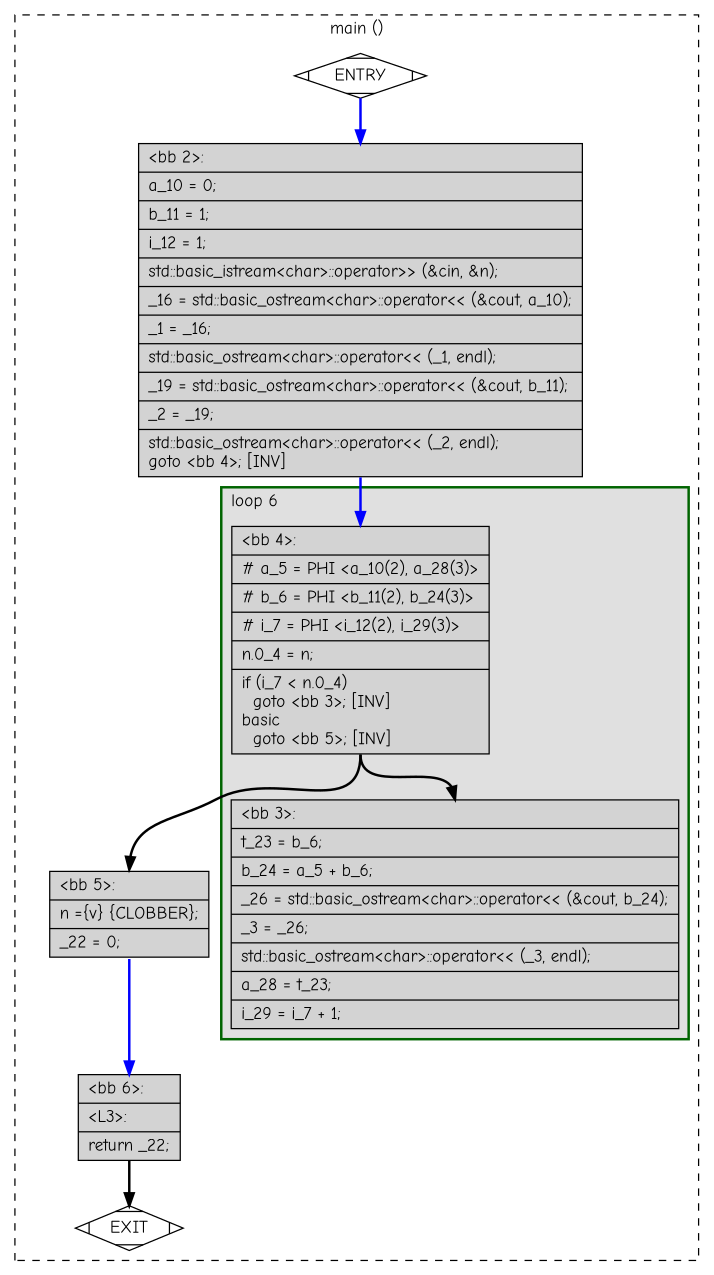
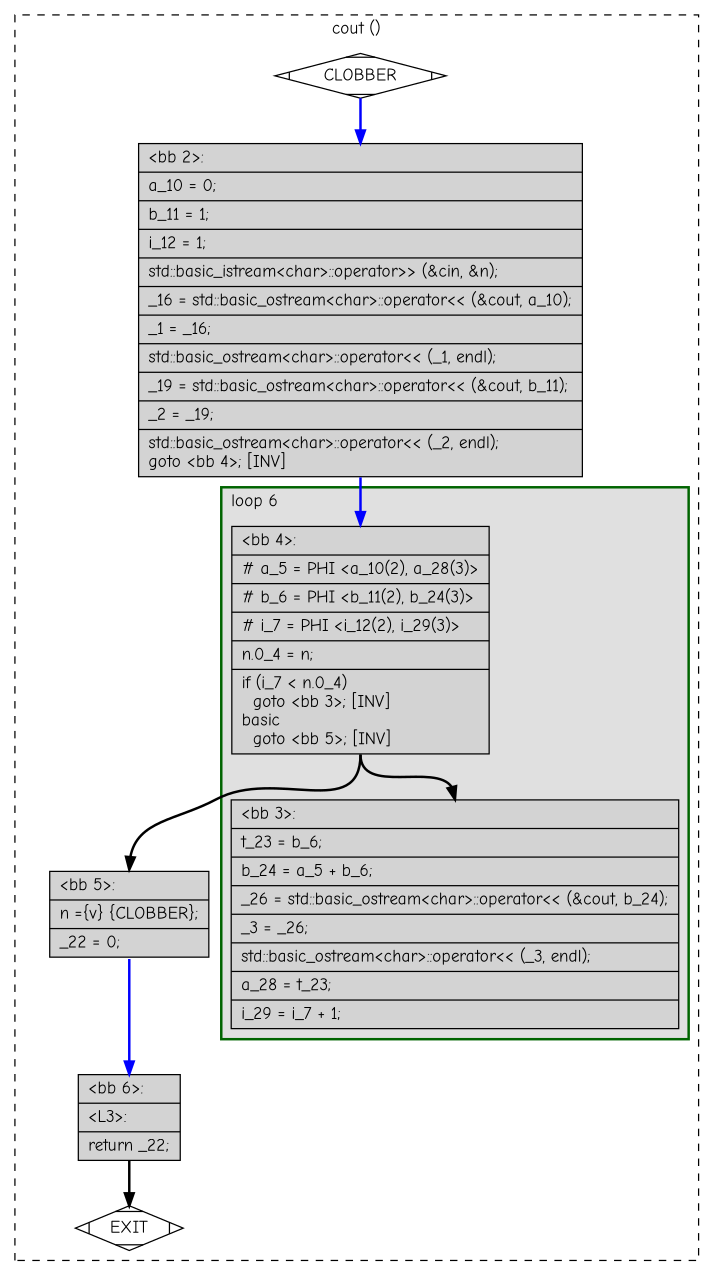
(357, 29) -> (357, 29)
(360, 76) -> (360, 76)
